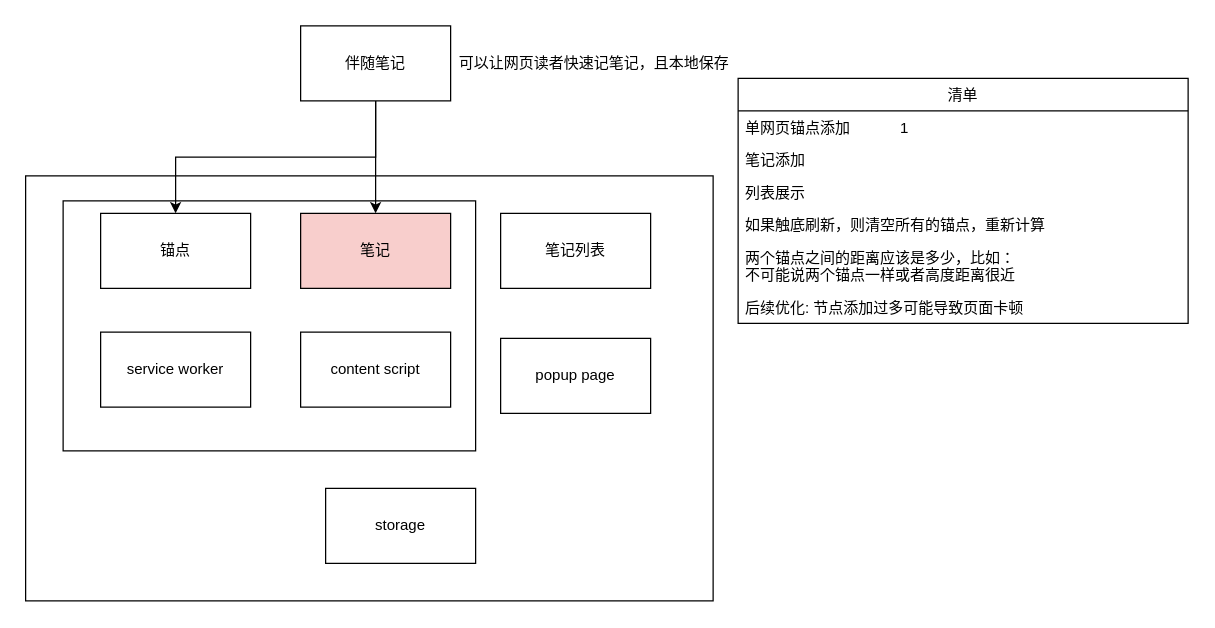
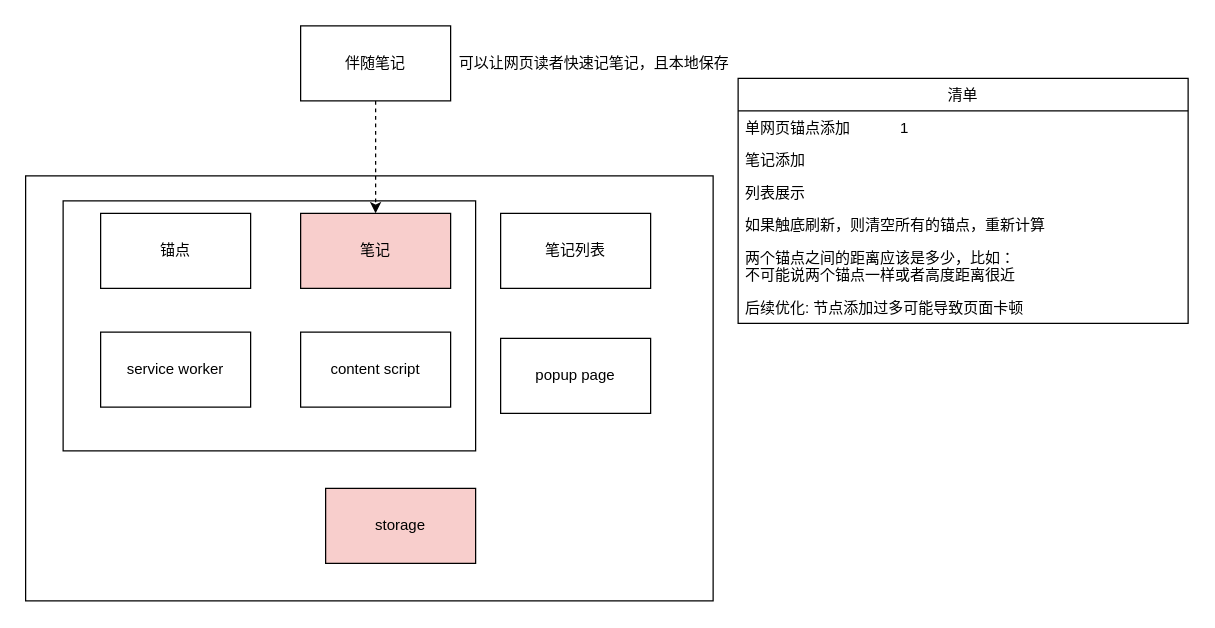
(251, 157) -> none
(376, 181) -> (376, 181)
(401, 526) -> (401, 526)
